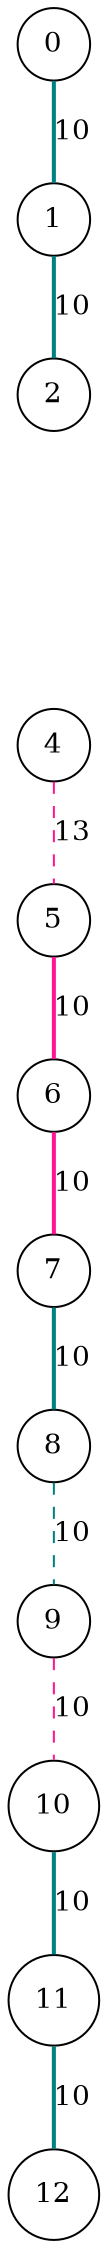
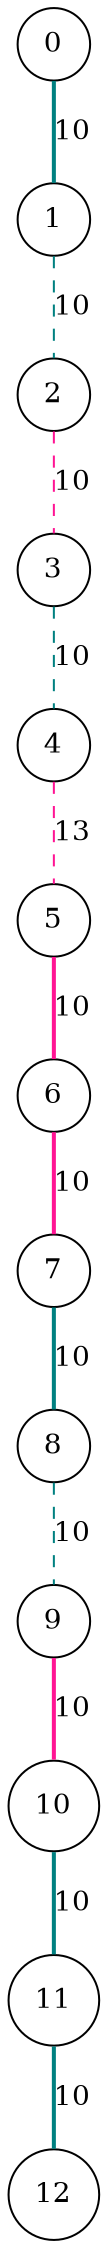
(54, 307) -> (54, 307)
none -> (54, 570)
(54, 1709) -> (54, 1709)
